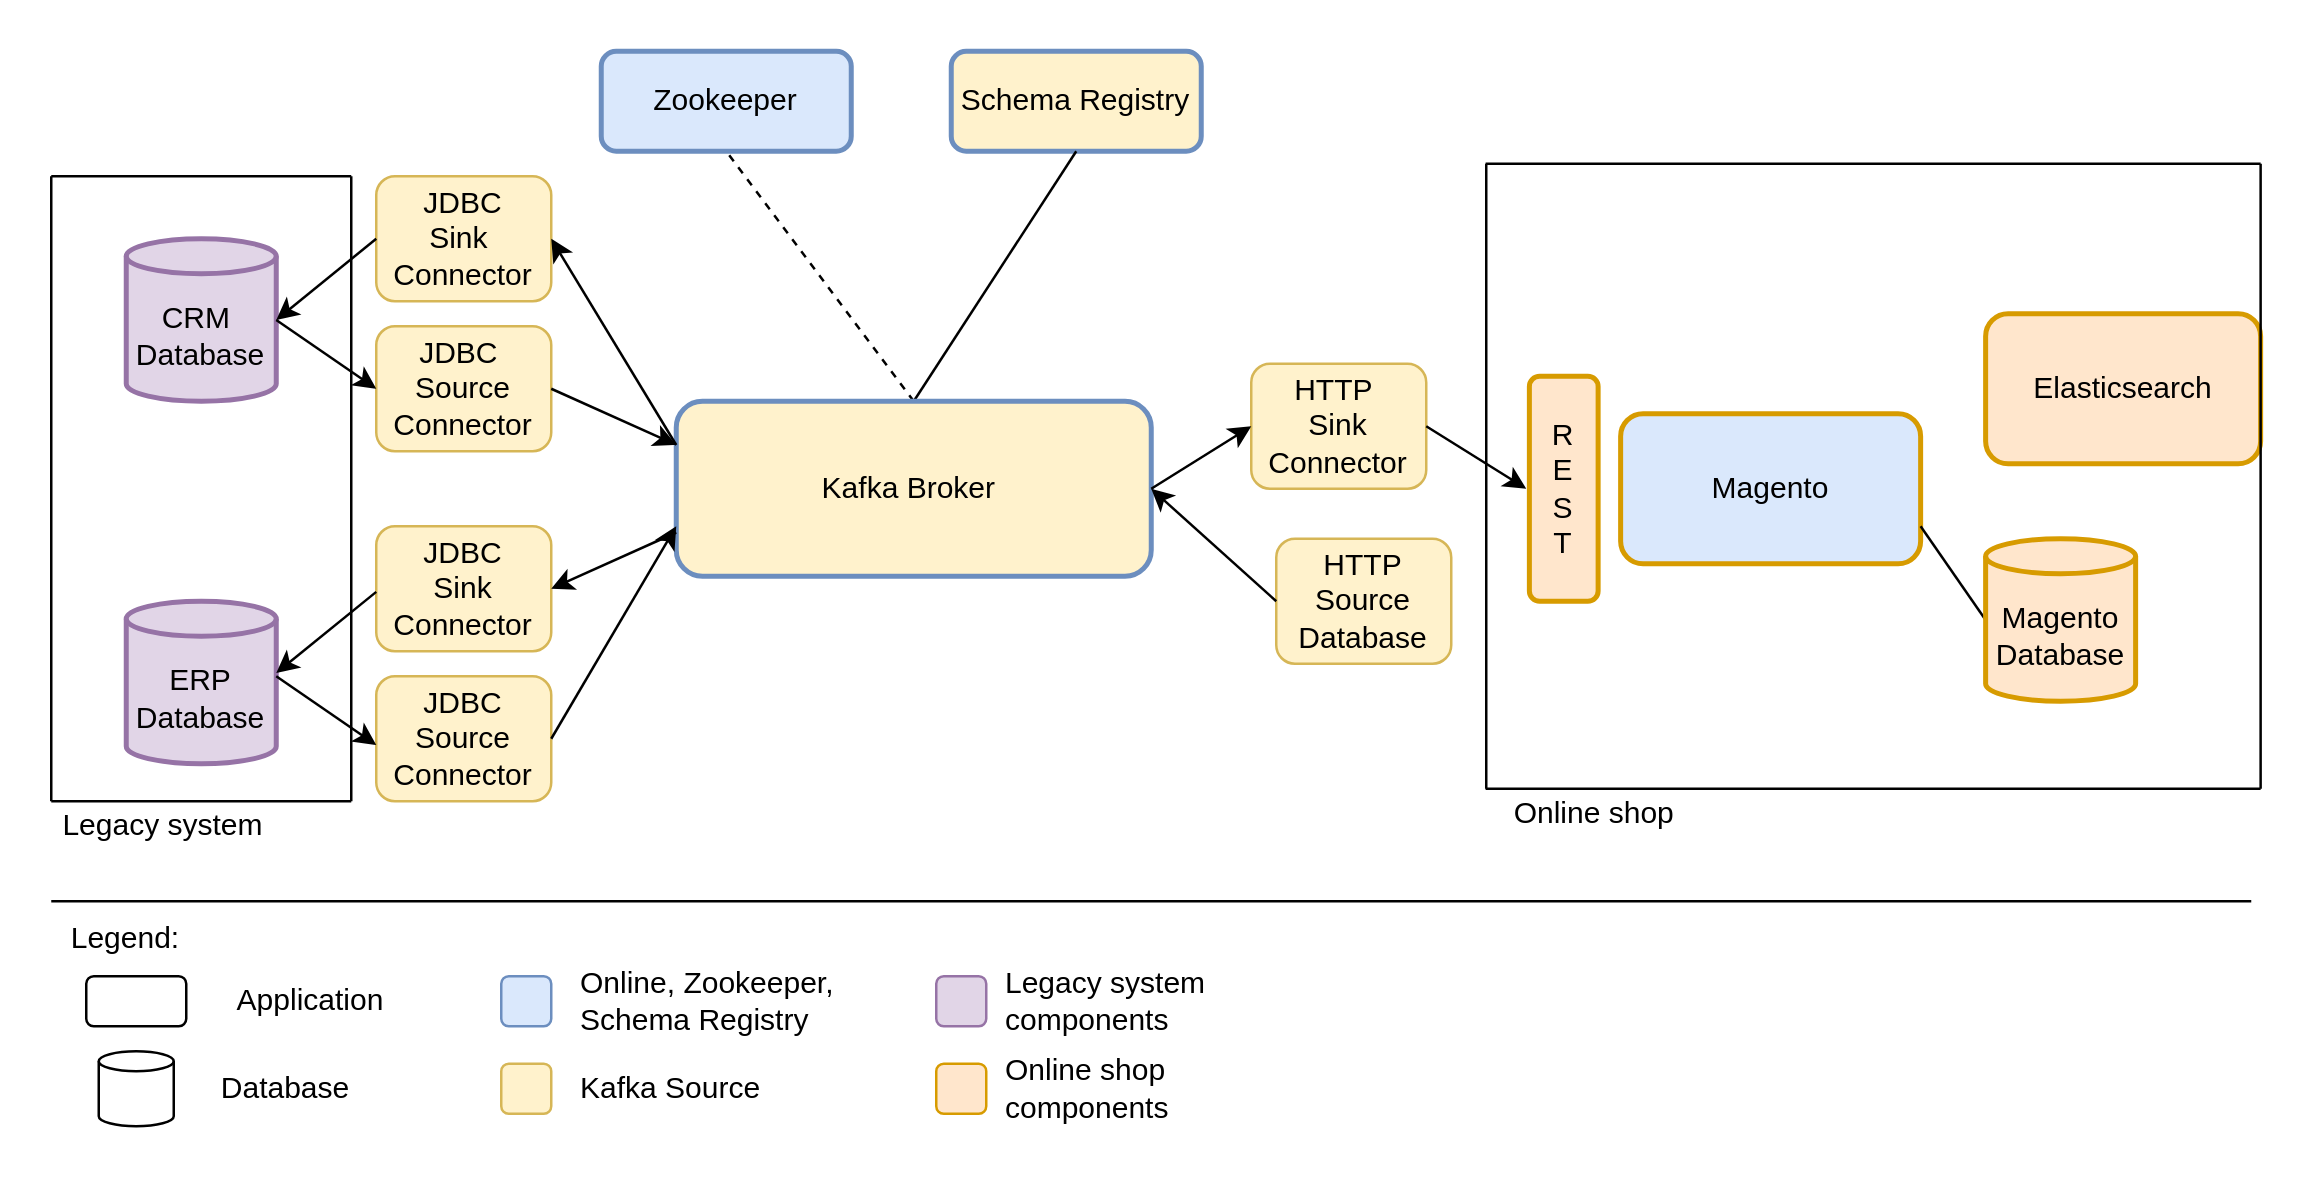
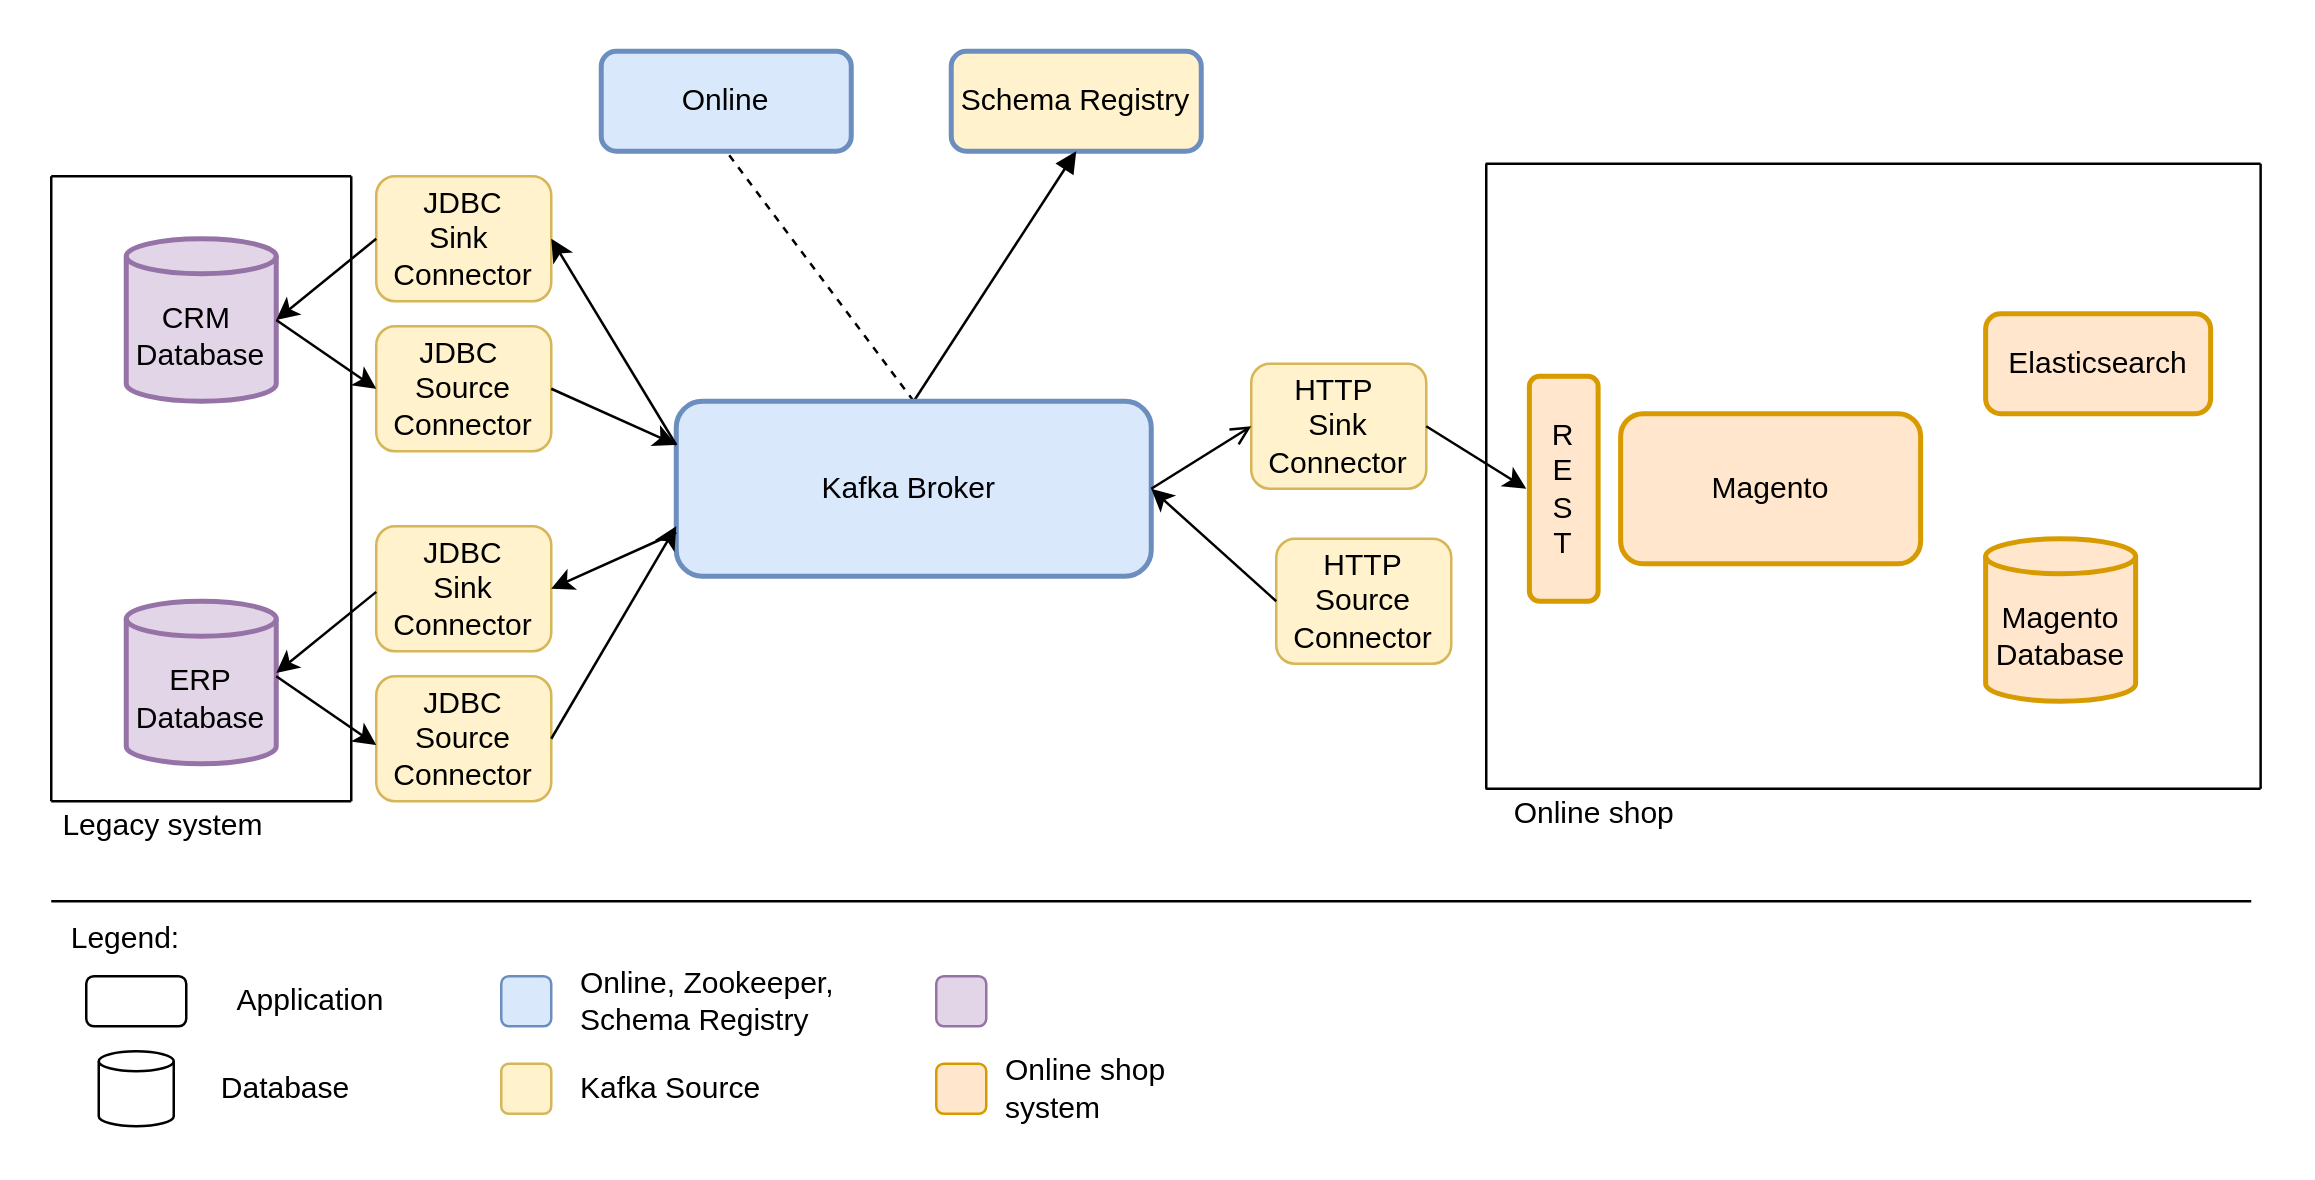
(726, 101) -> (726, 101)
(1070, 161) -> (1064, 170)
(2123, 389) -> (2098, 364)
(1236, 436) -> (1239, 434)
(914, 489) -> (914, 489)
(1771, 489) -> (1771, 489)
(1953, 572) -> none
(1364, 601) -> (1364, 601)
(1139, 1001) -> none
(1090, 1089) -> (1087, 1089)
